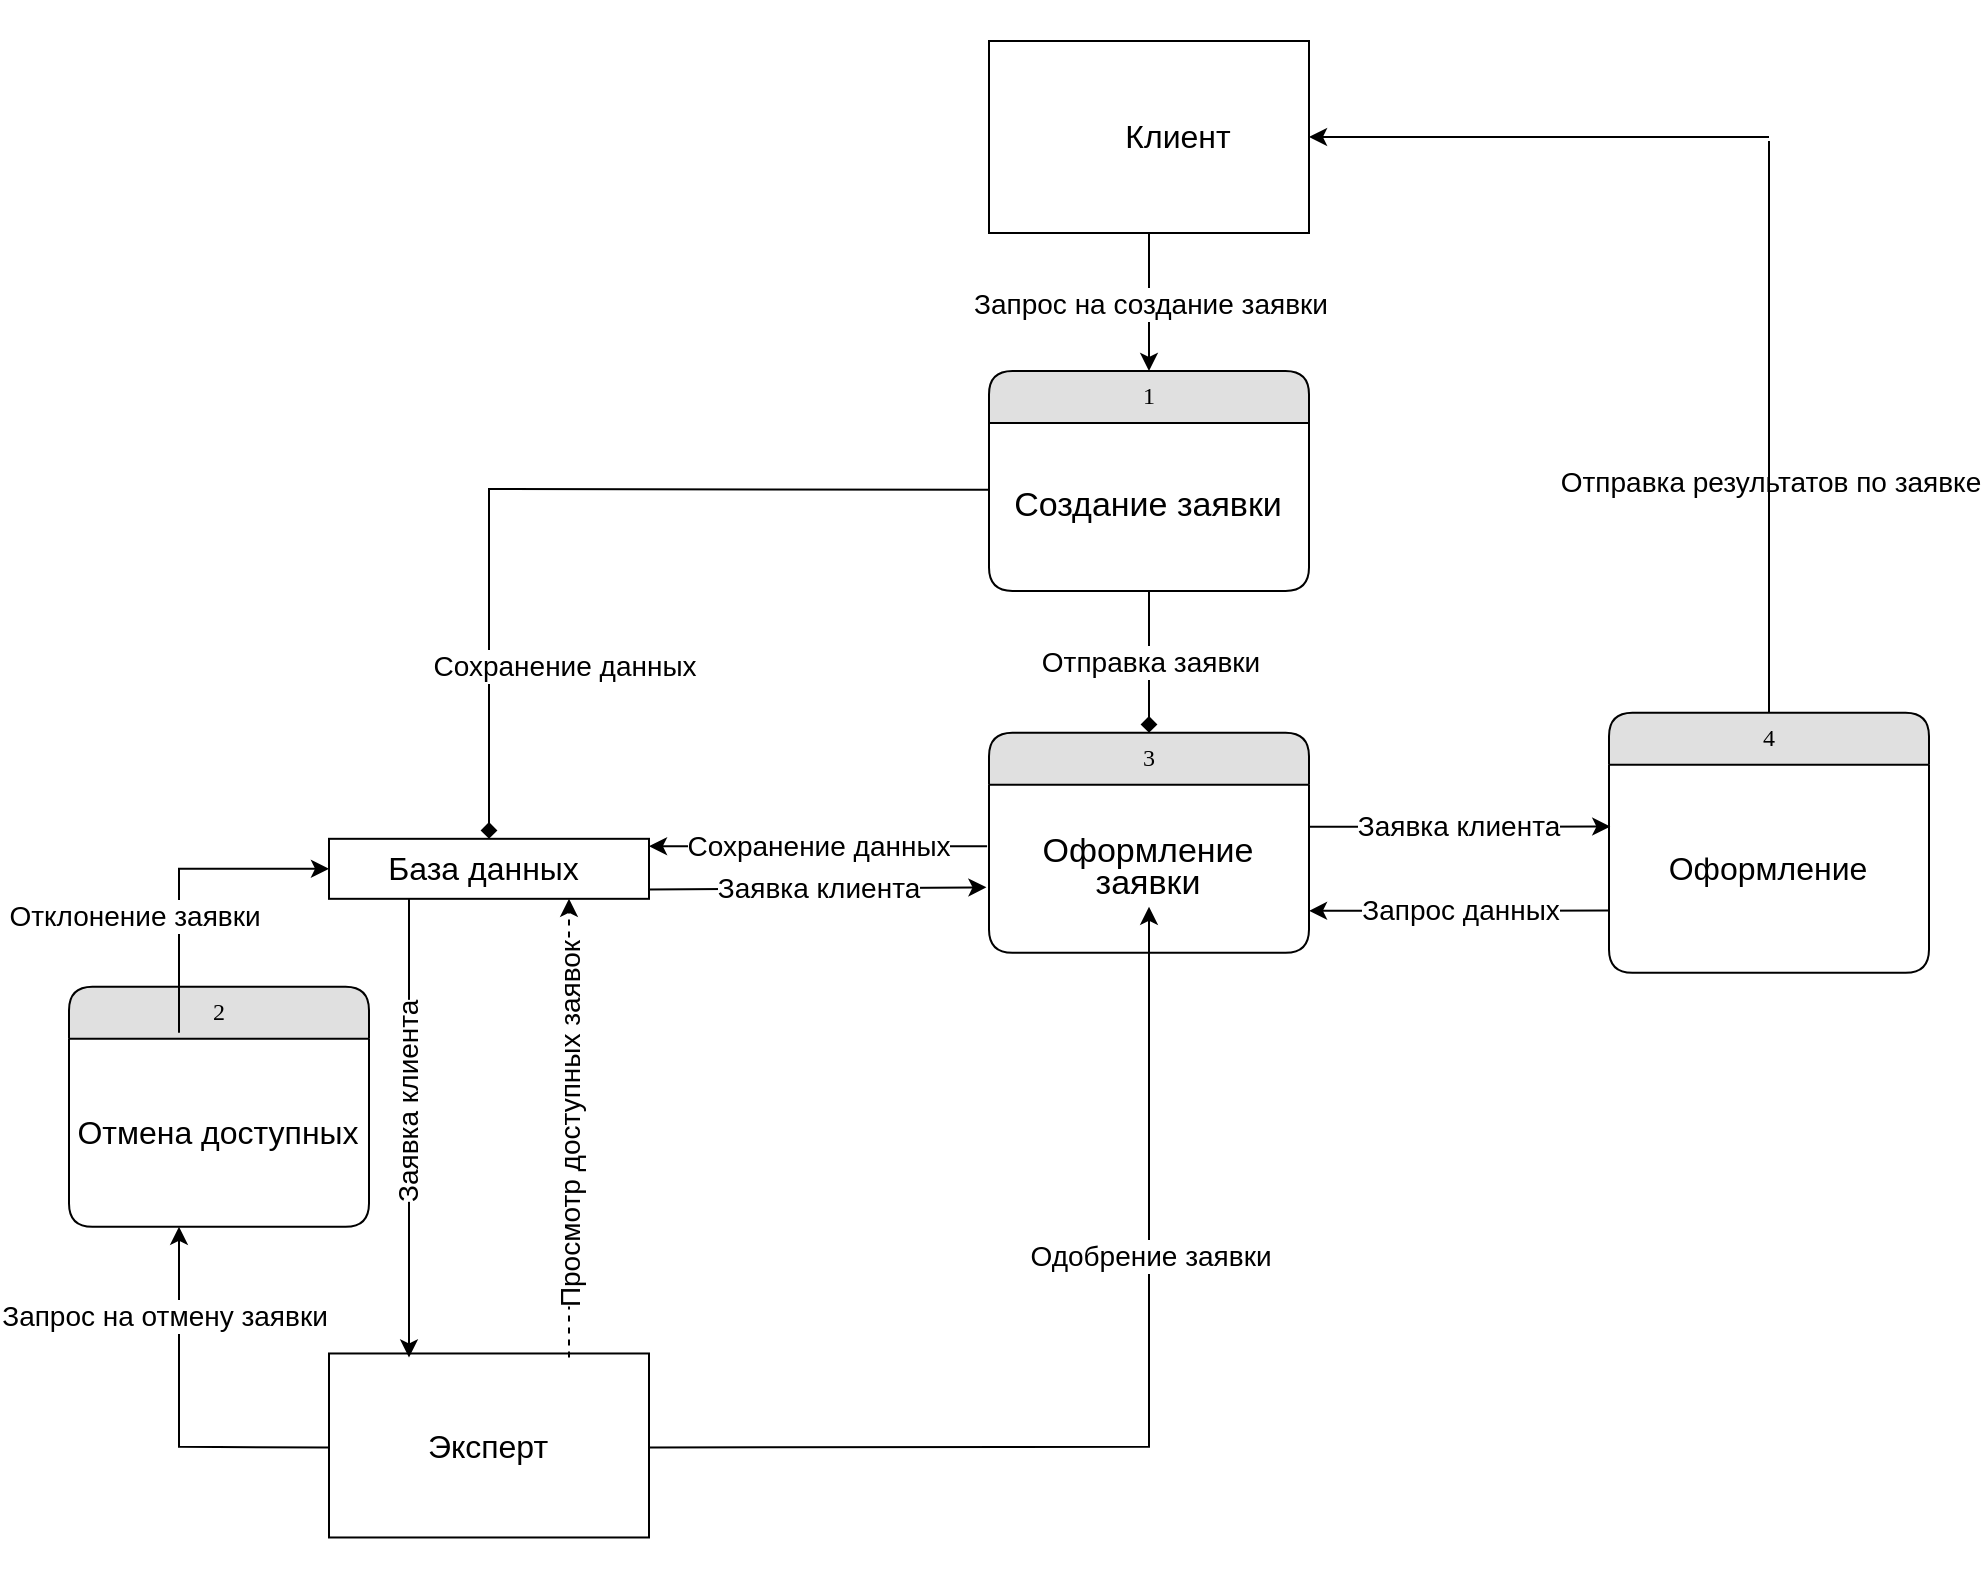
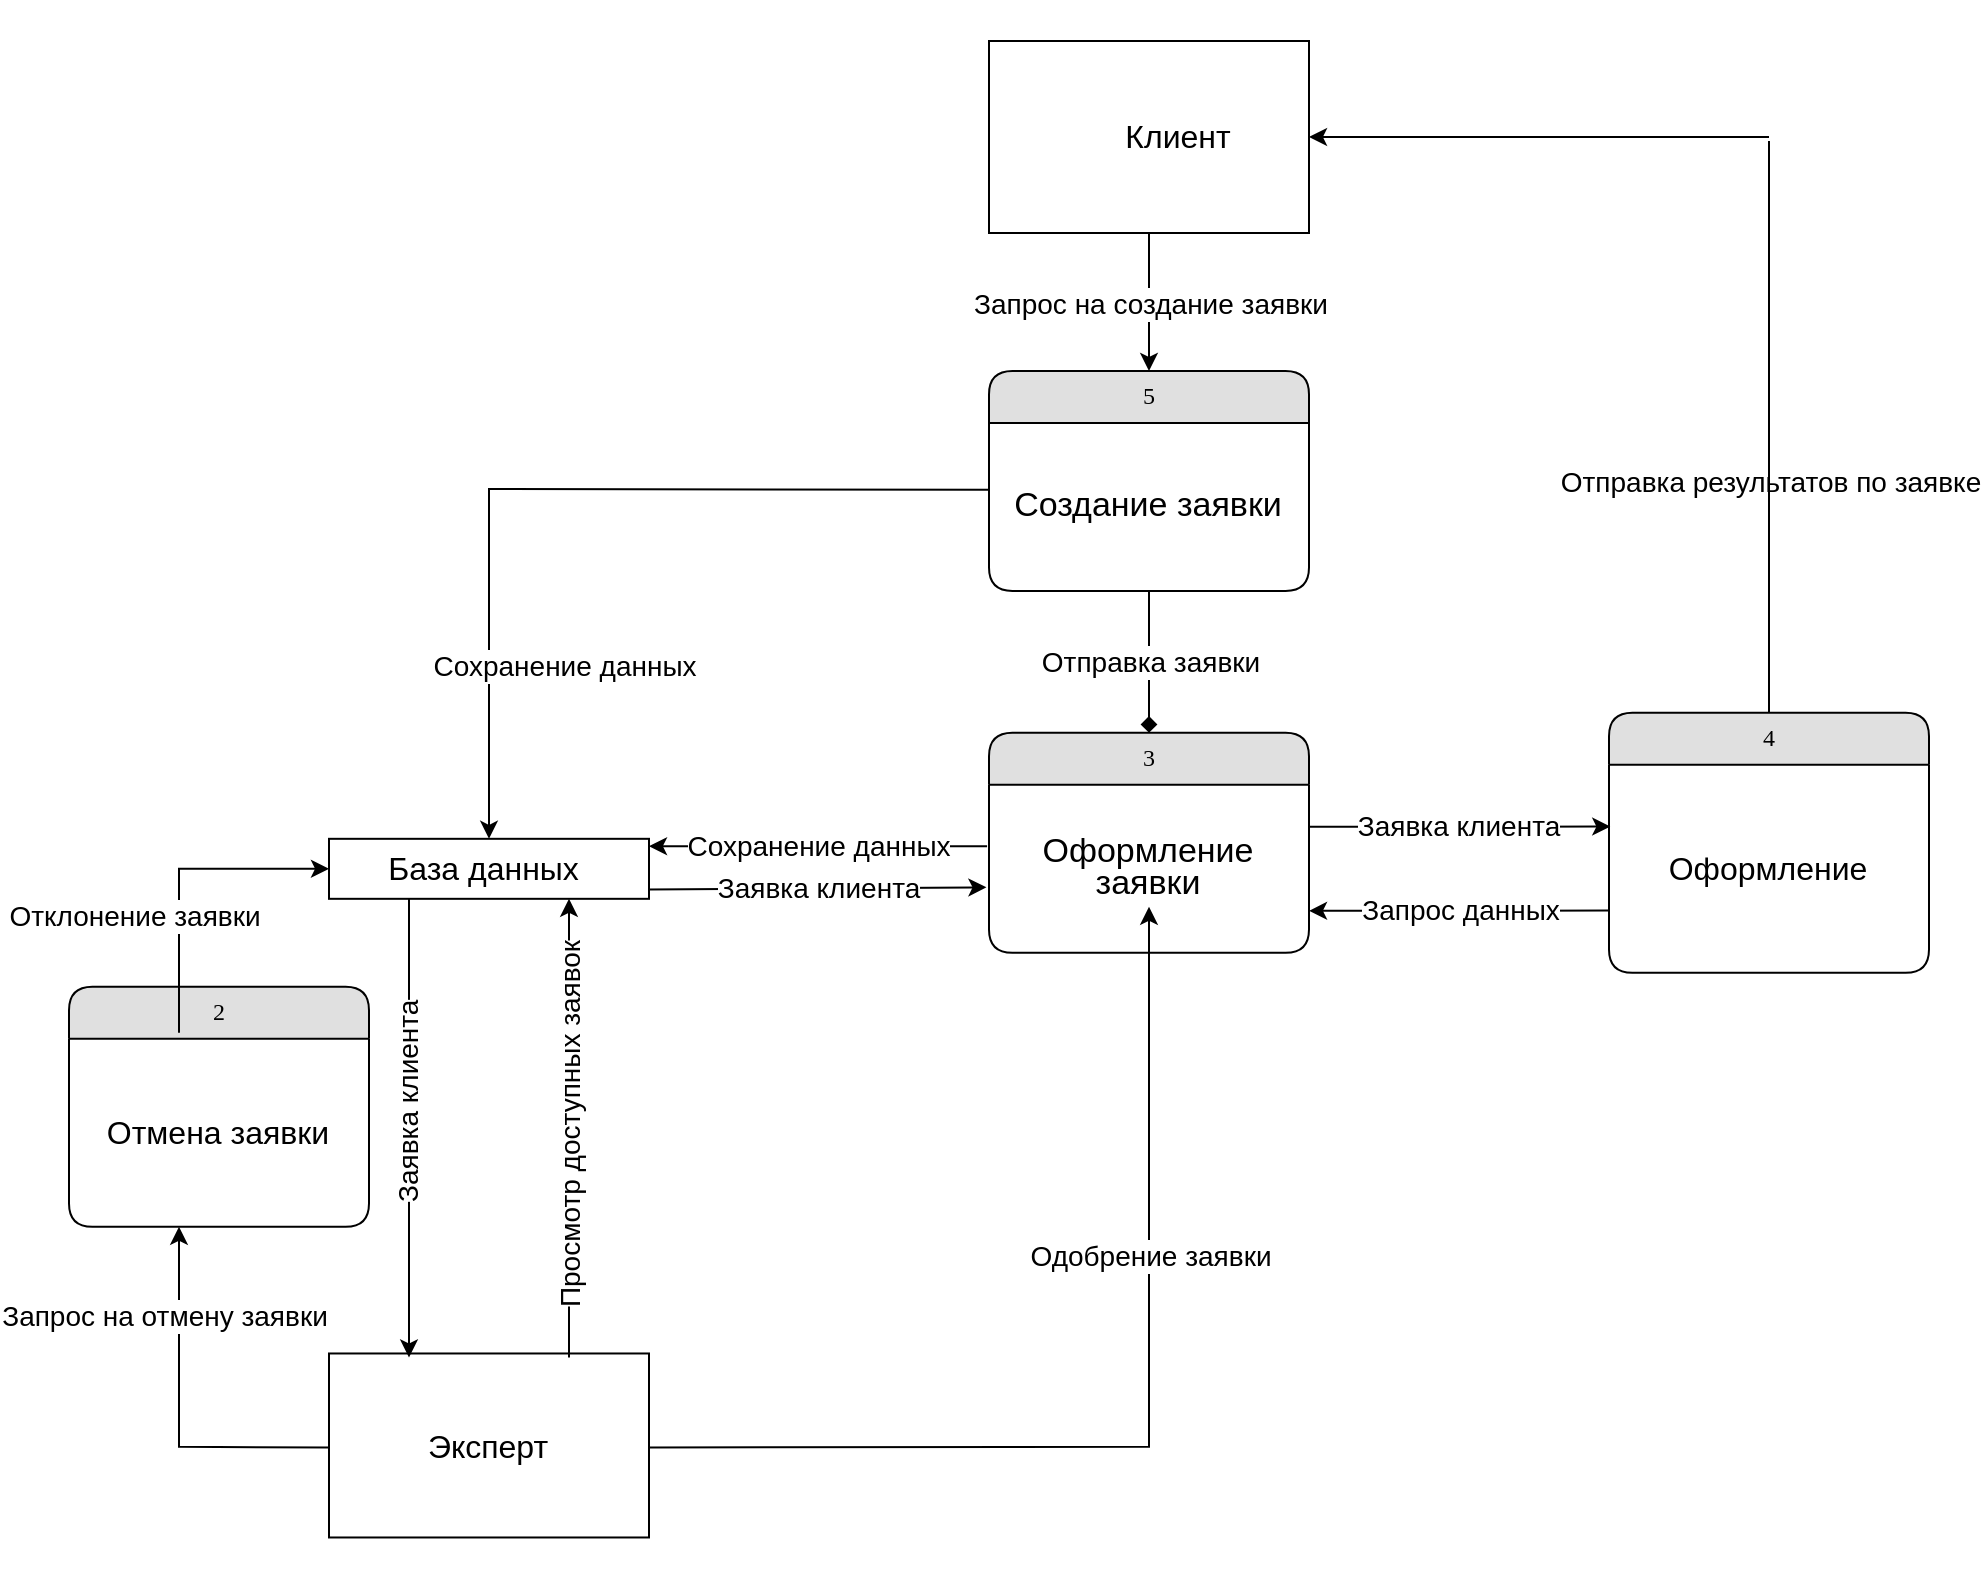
(1150, 397) -> (1150, 397)
(489, 822) -> (489, 823)
(219, 1133) -> (219, 1133)
(569, 1332) -> (569, 1332)
